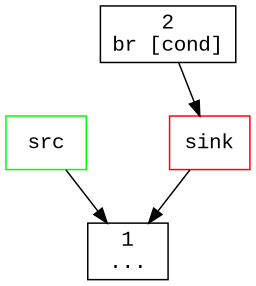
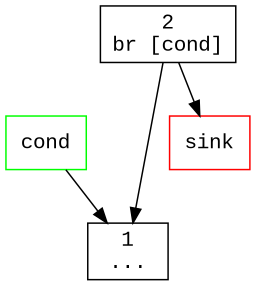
(46, 143) -> (46, 143)
(174, 190) -> (149, 136)
